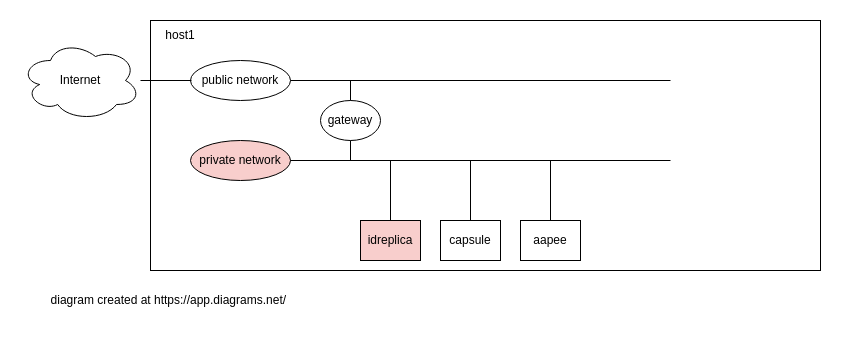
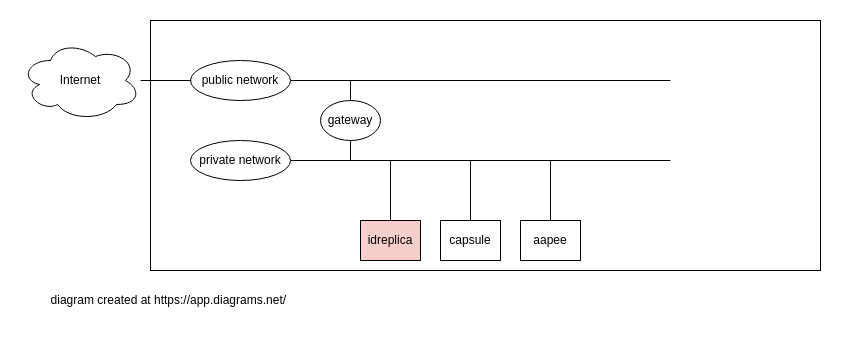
(181, 36) -> none
(241, 161) -> (241, 161)
